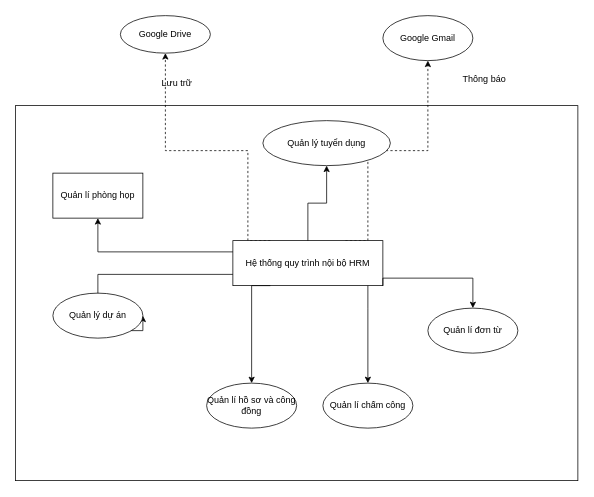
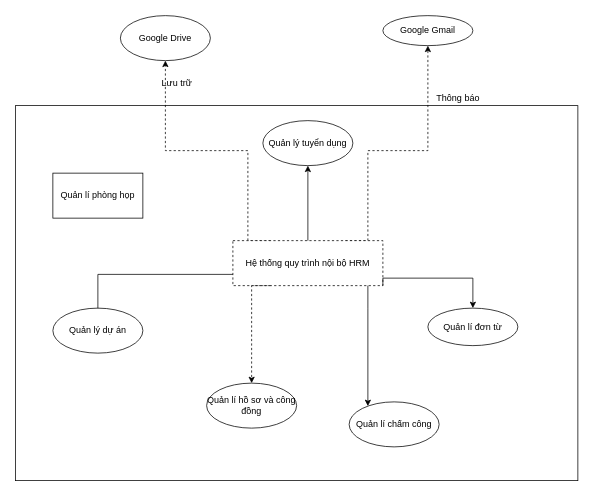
(165, 34) -> (165, 38)
(428, 38) -> (428, 30)
(484, 79) -> (458, 98)
(327, 143) -> (308, 143)
(98, 252) -> none
(308, 263) -> (308, 263)
(98, 315) -> (98, 330)
(252, 323) -> (252, 323)
(473, 330) -> (473, 327)
(368, 405) -> (394, 424)
